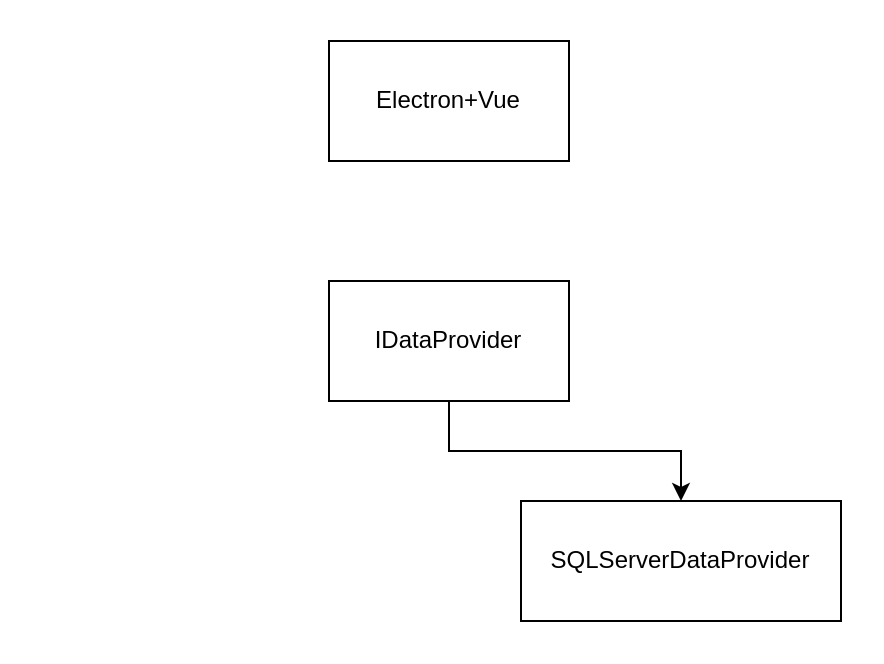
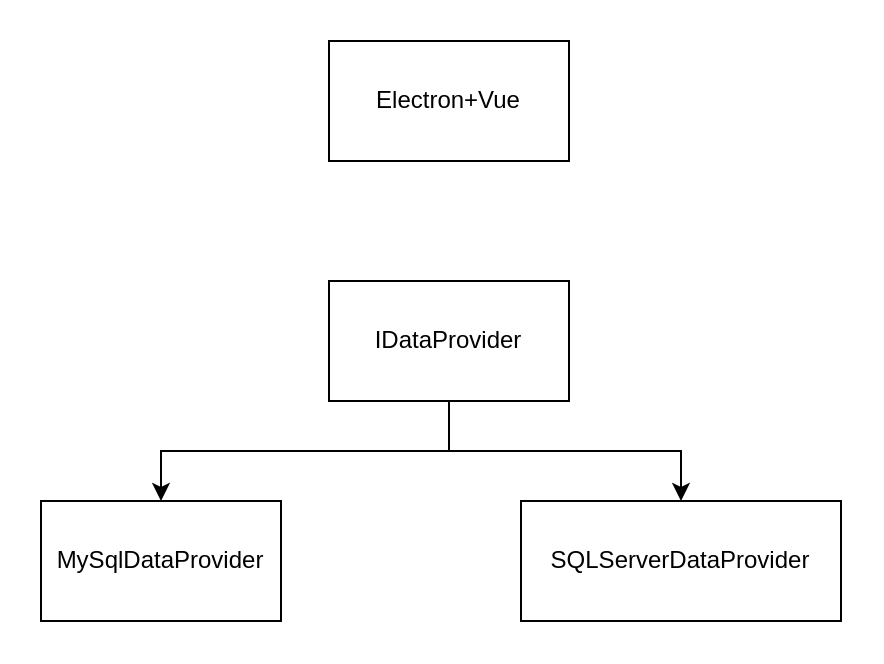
none -> (285, 451)
none -> (161, 561)
